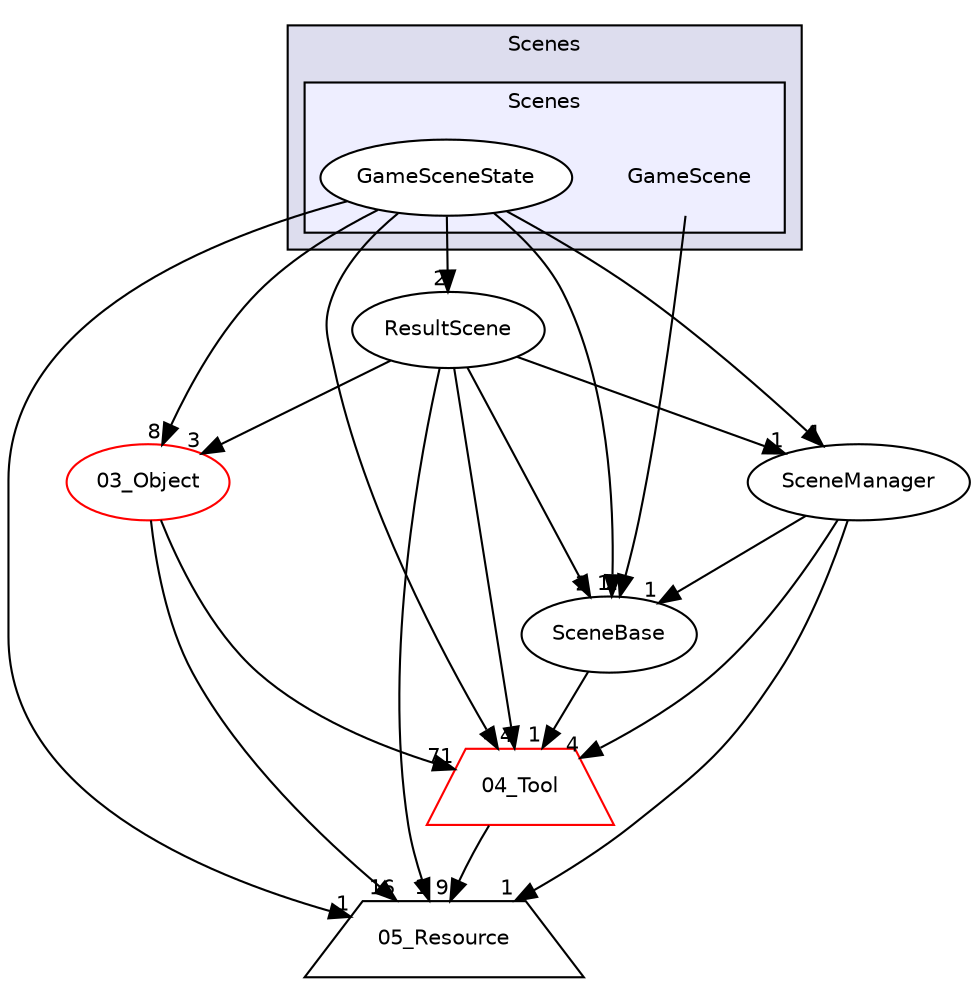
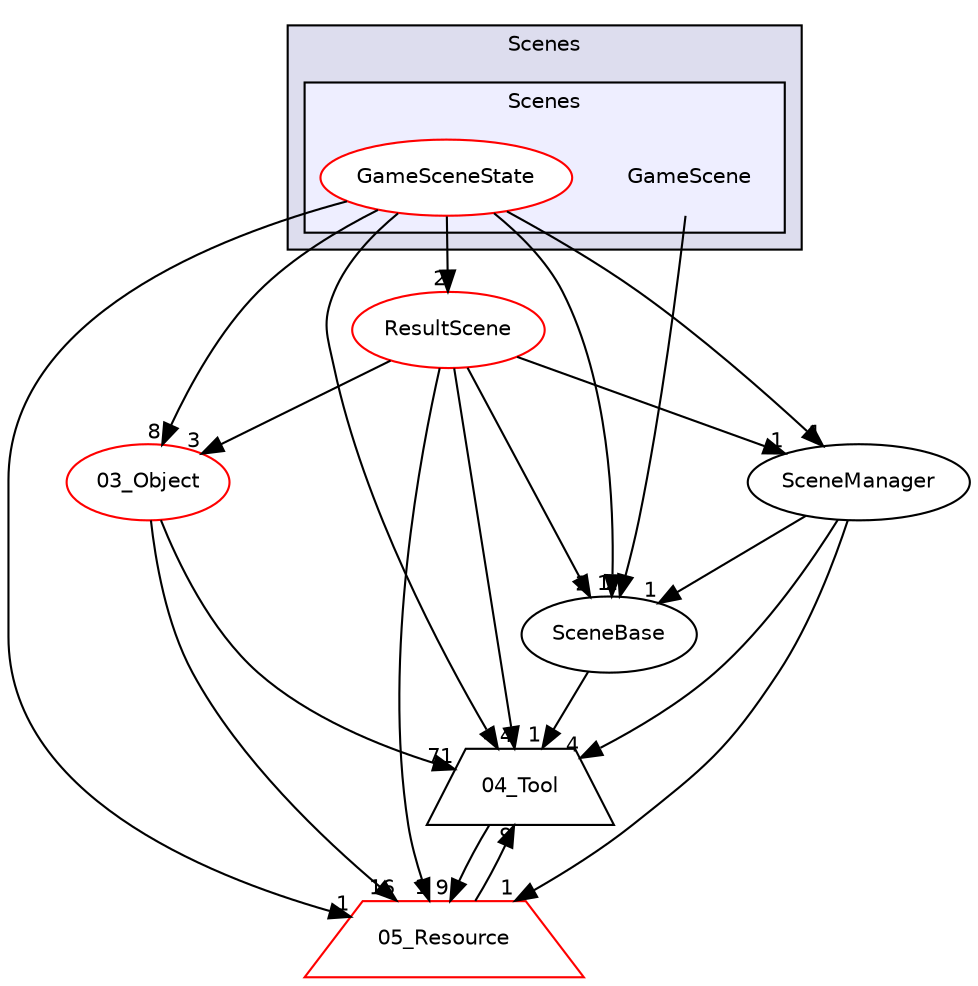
(446, 178) -> (446, 178)
(448, 330) -> (448, 330)
(520, 787) -> (520, 787)
none -> (491, 873)
(444, 939) -> (444, 939)
